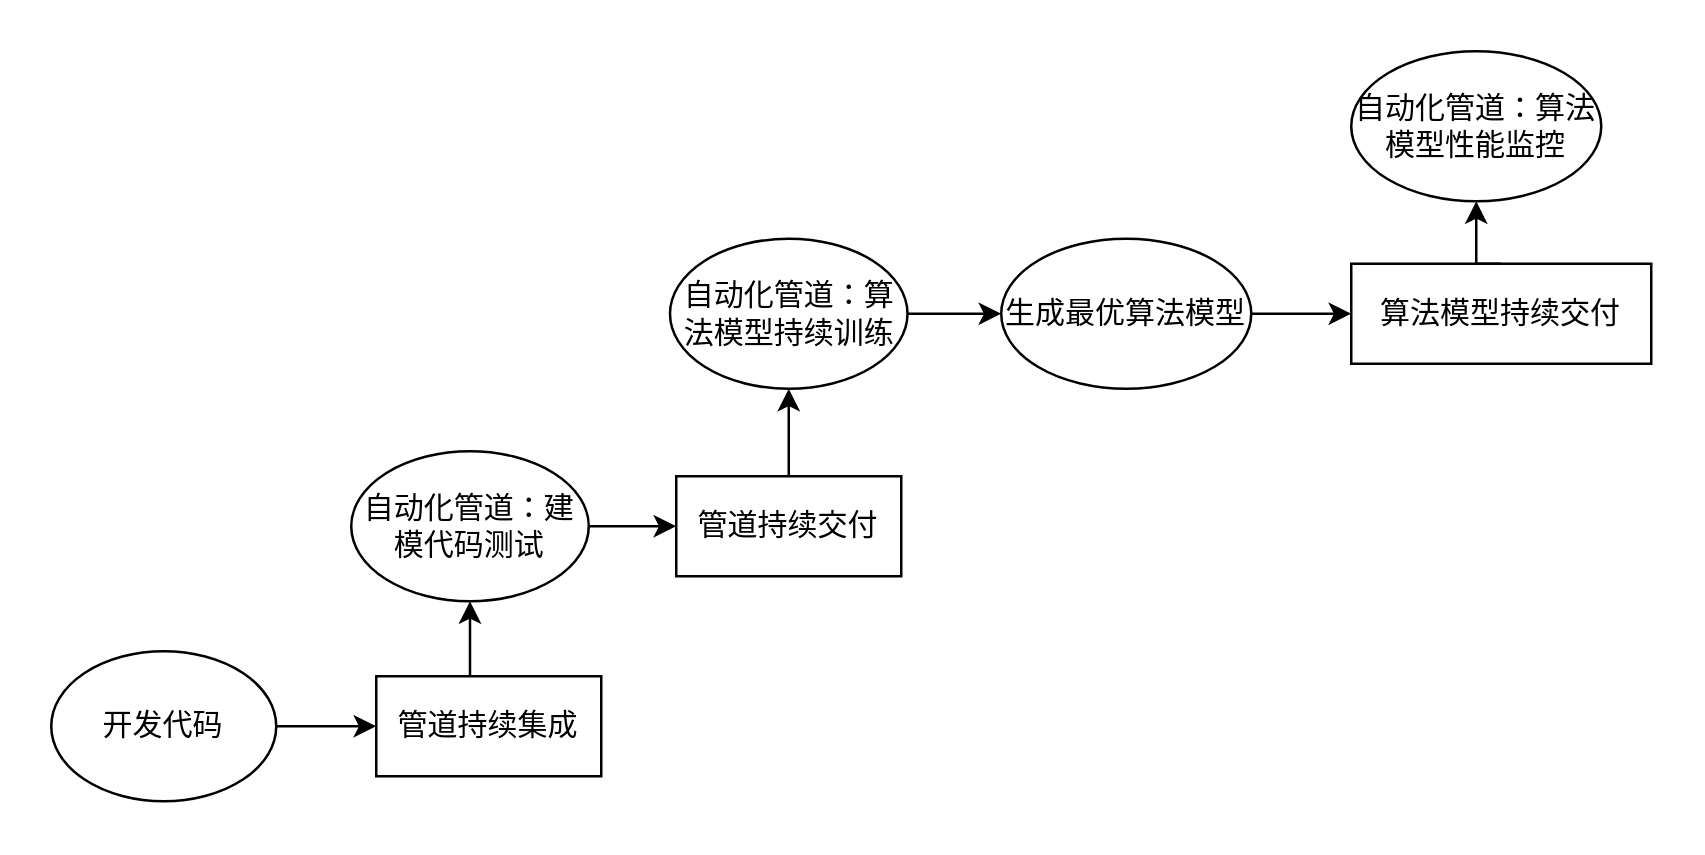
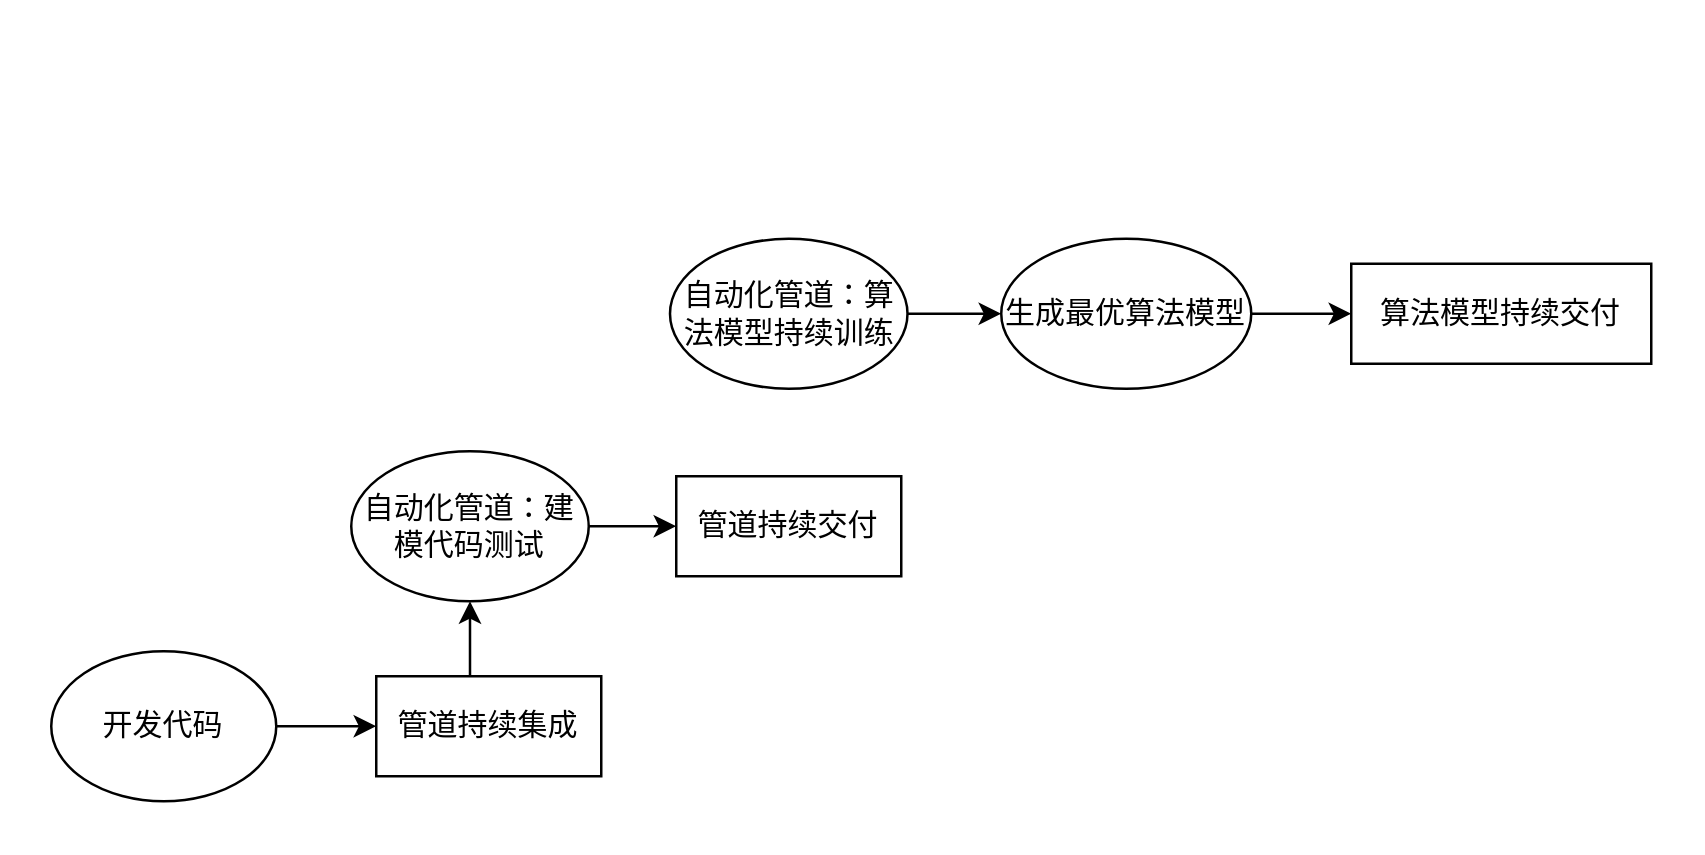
(1476, 126) -> none
(1476, 240) -> none
(789, 441) -> none
